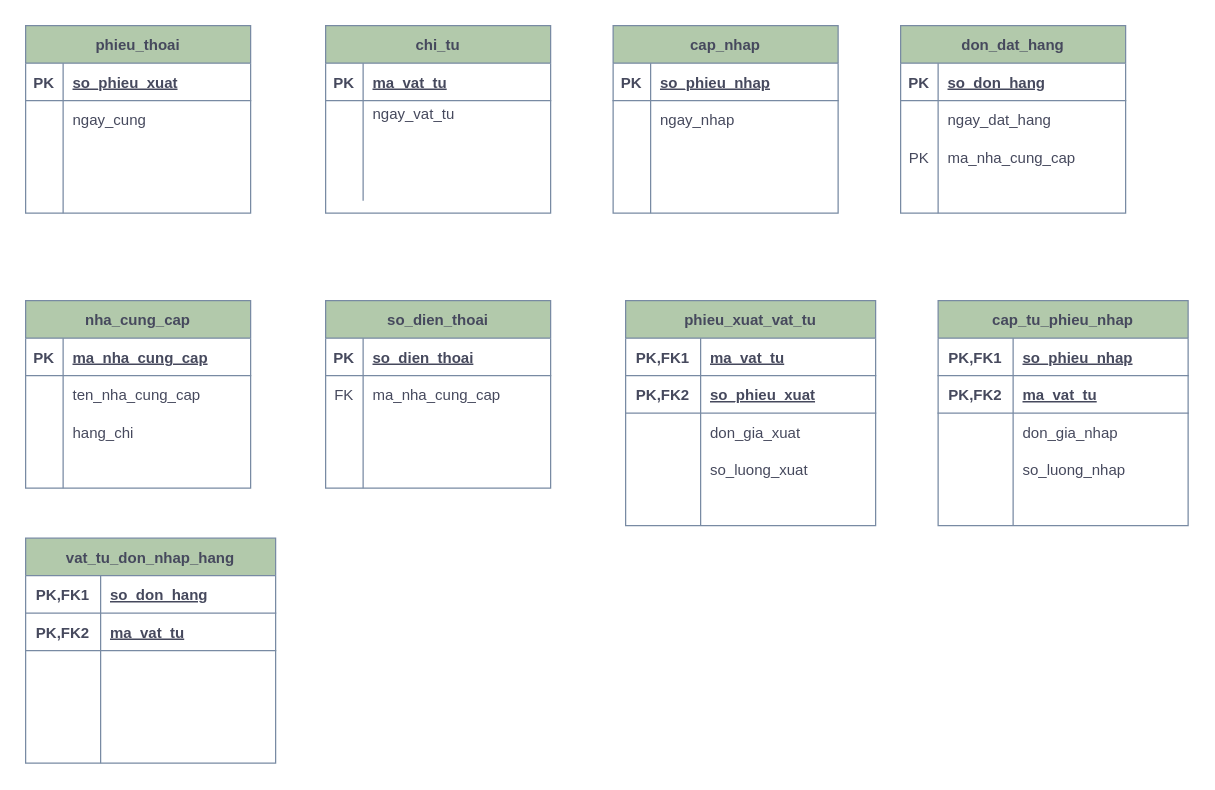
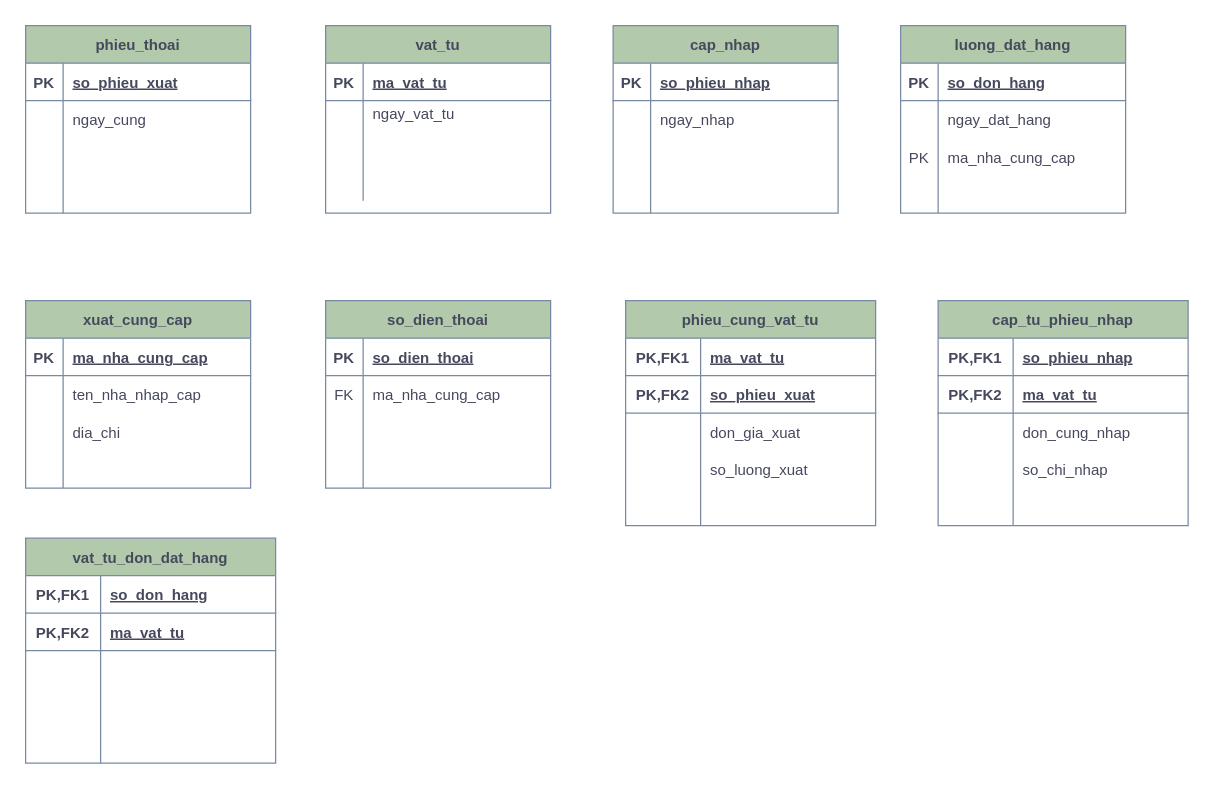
(438, 45) -> (438, 45)
(1013, 45) -> (1013, 45)
(138, 320) -> (138, 320)
(750, 320) -> (750, 320)
(140, 395) -> (140, 395)
(104, 433) -> (98, 433)
(1071, 433) -> (1077, 433)
(1075, 470) -> (1067, 470)
(150, 558) -> (150, 558)
